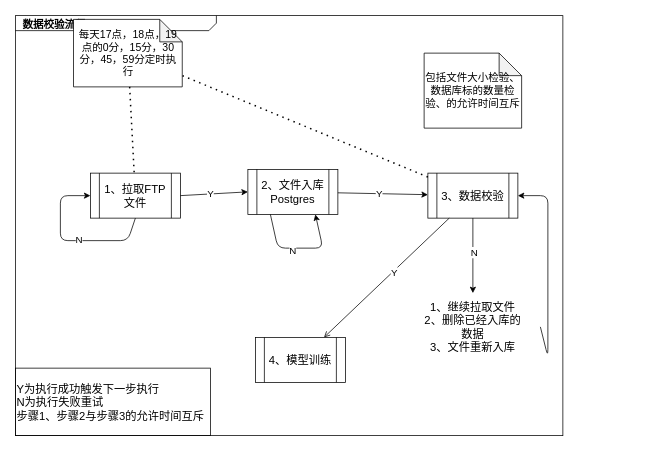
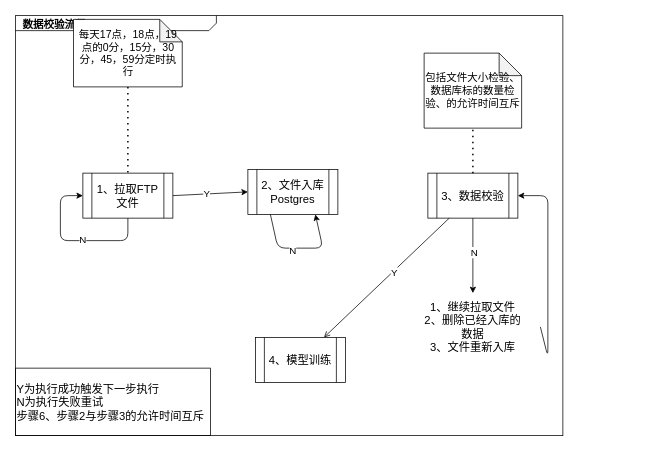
(306, 126) -> (473, 152)
(370, 193) -> none
(135, 195) -> (128, 195)
(98, 402) -> (98, 402)
